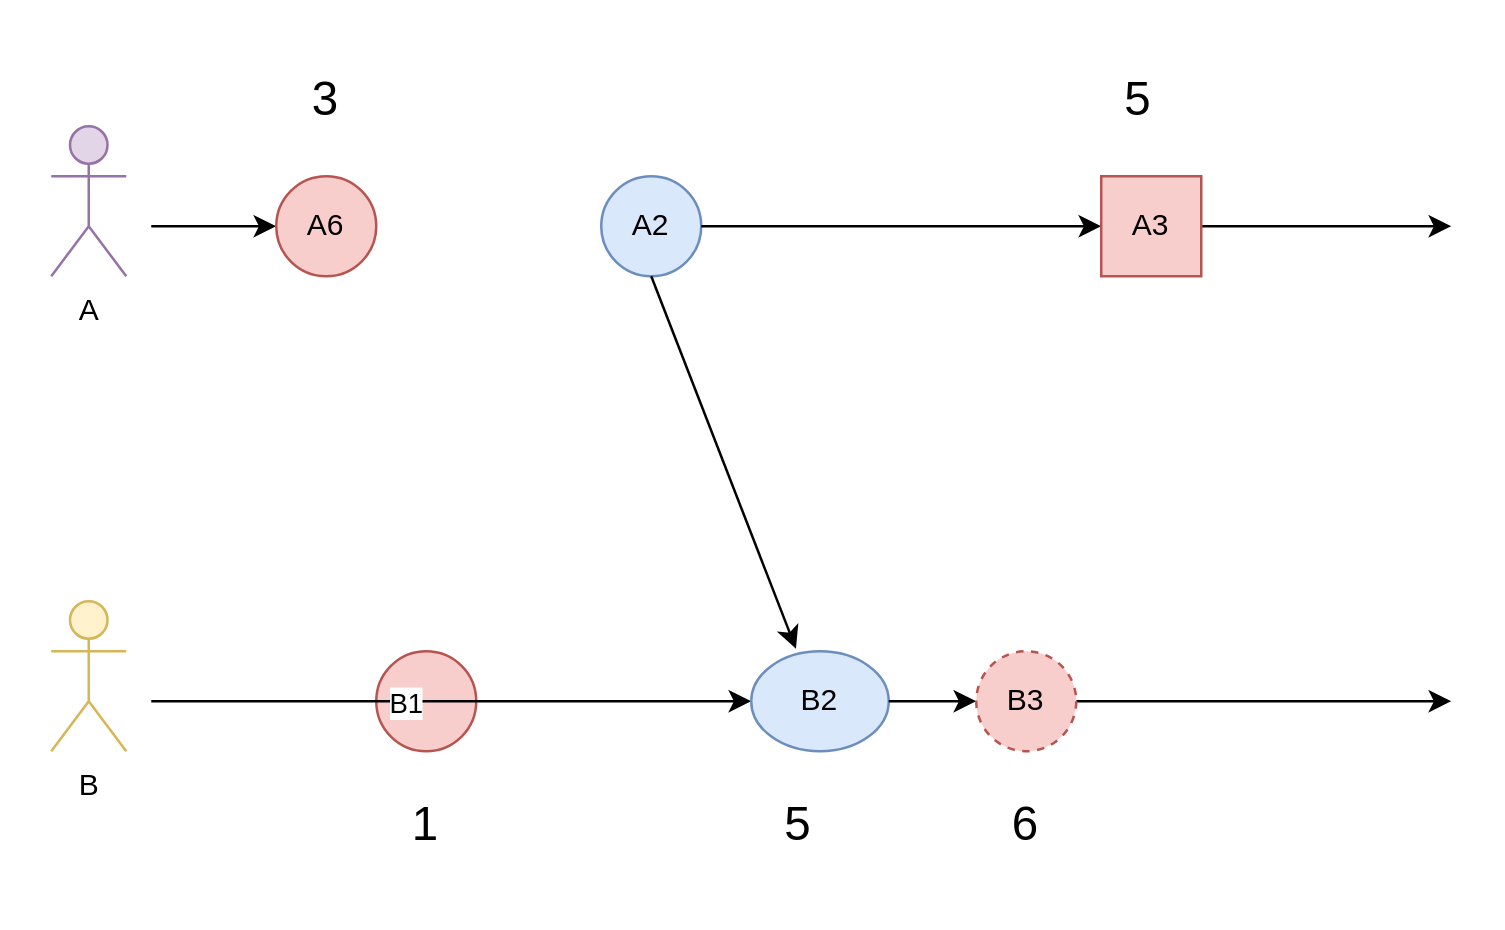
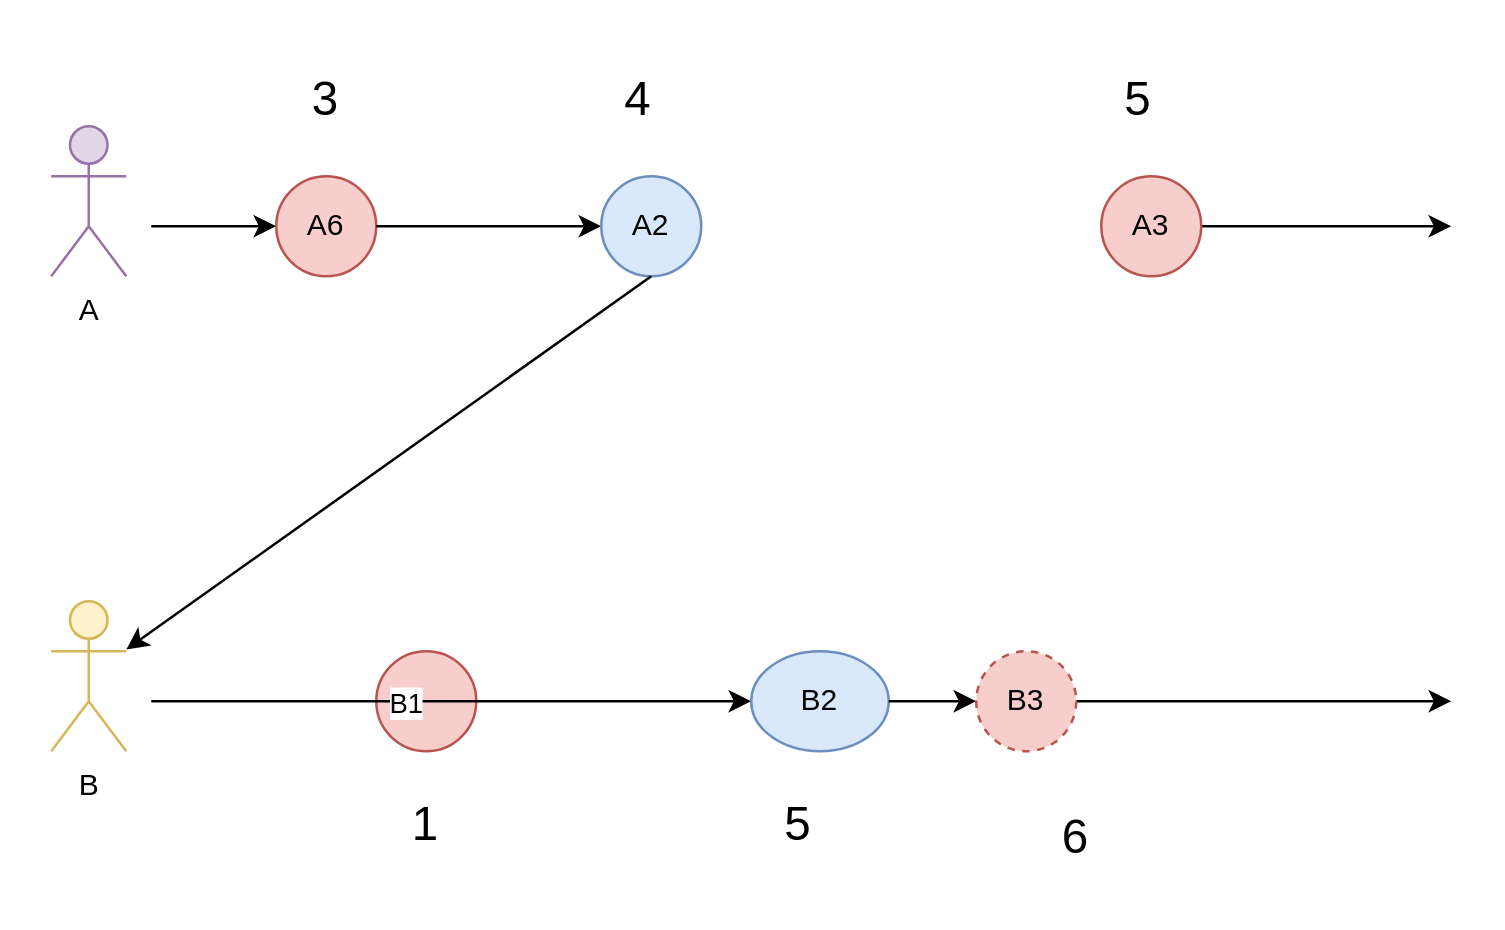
none -> (639, 101)
none -> (480, 226)
(893, 226) -> none
(1151, 226) -> (1151, 226)
(721, 455) -> (395, 458)
(1026, 826) -> (1076, 839)
